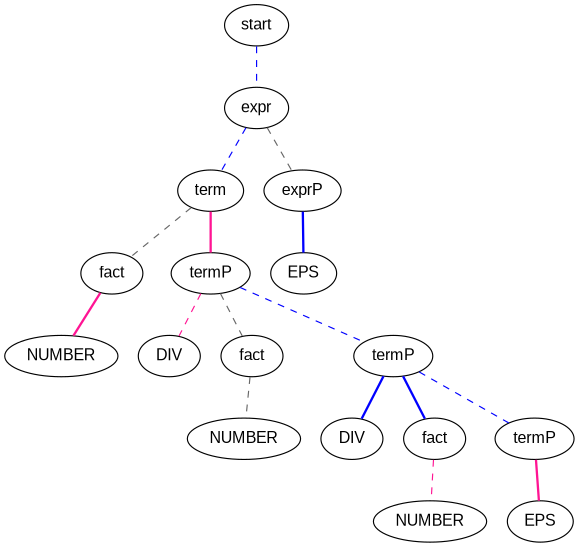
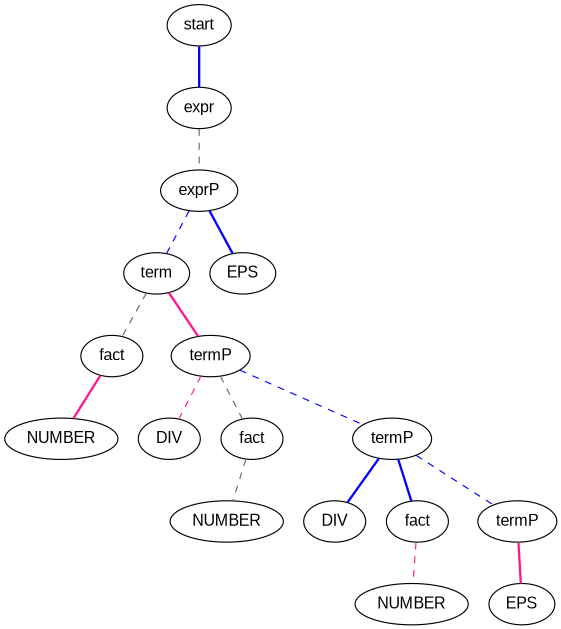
(257, 67) -> (199, 67)
(234, 149) -> (178, 232)
